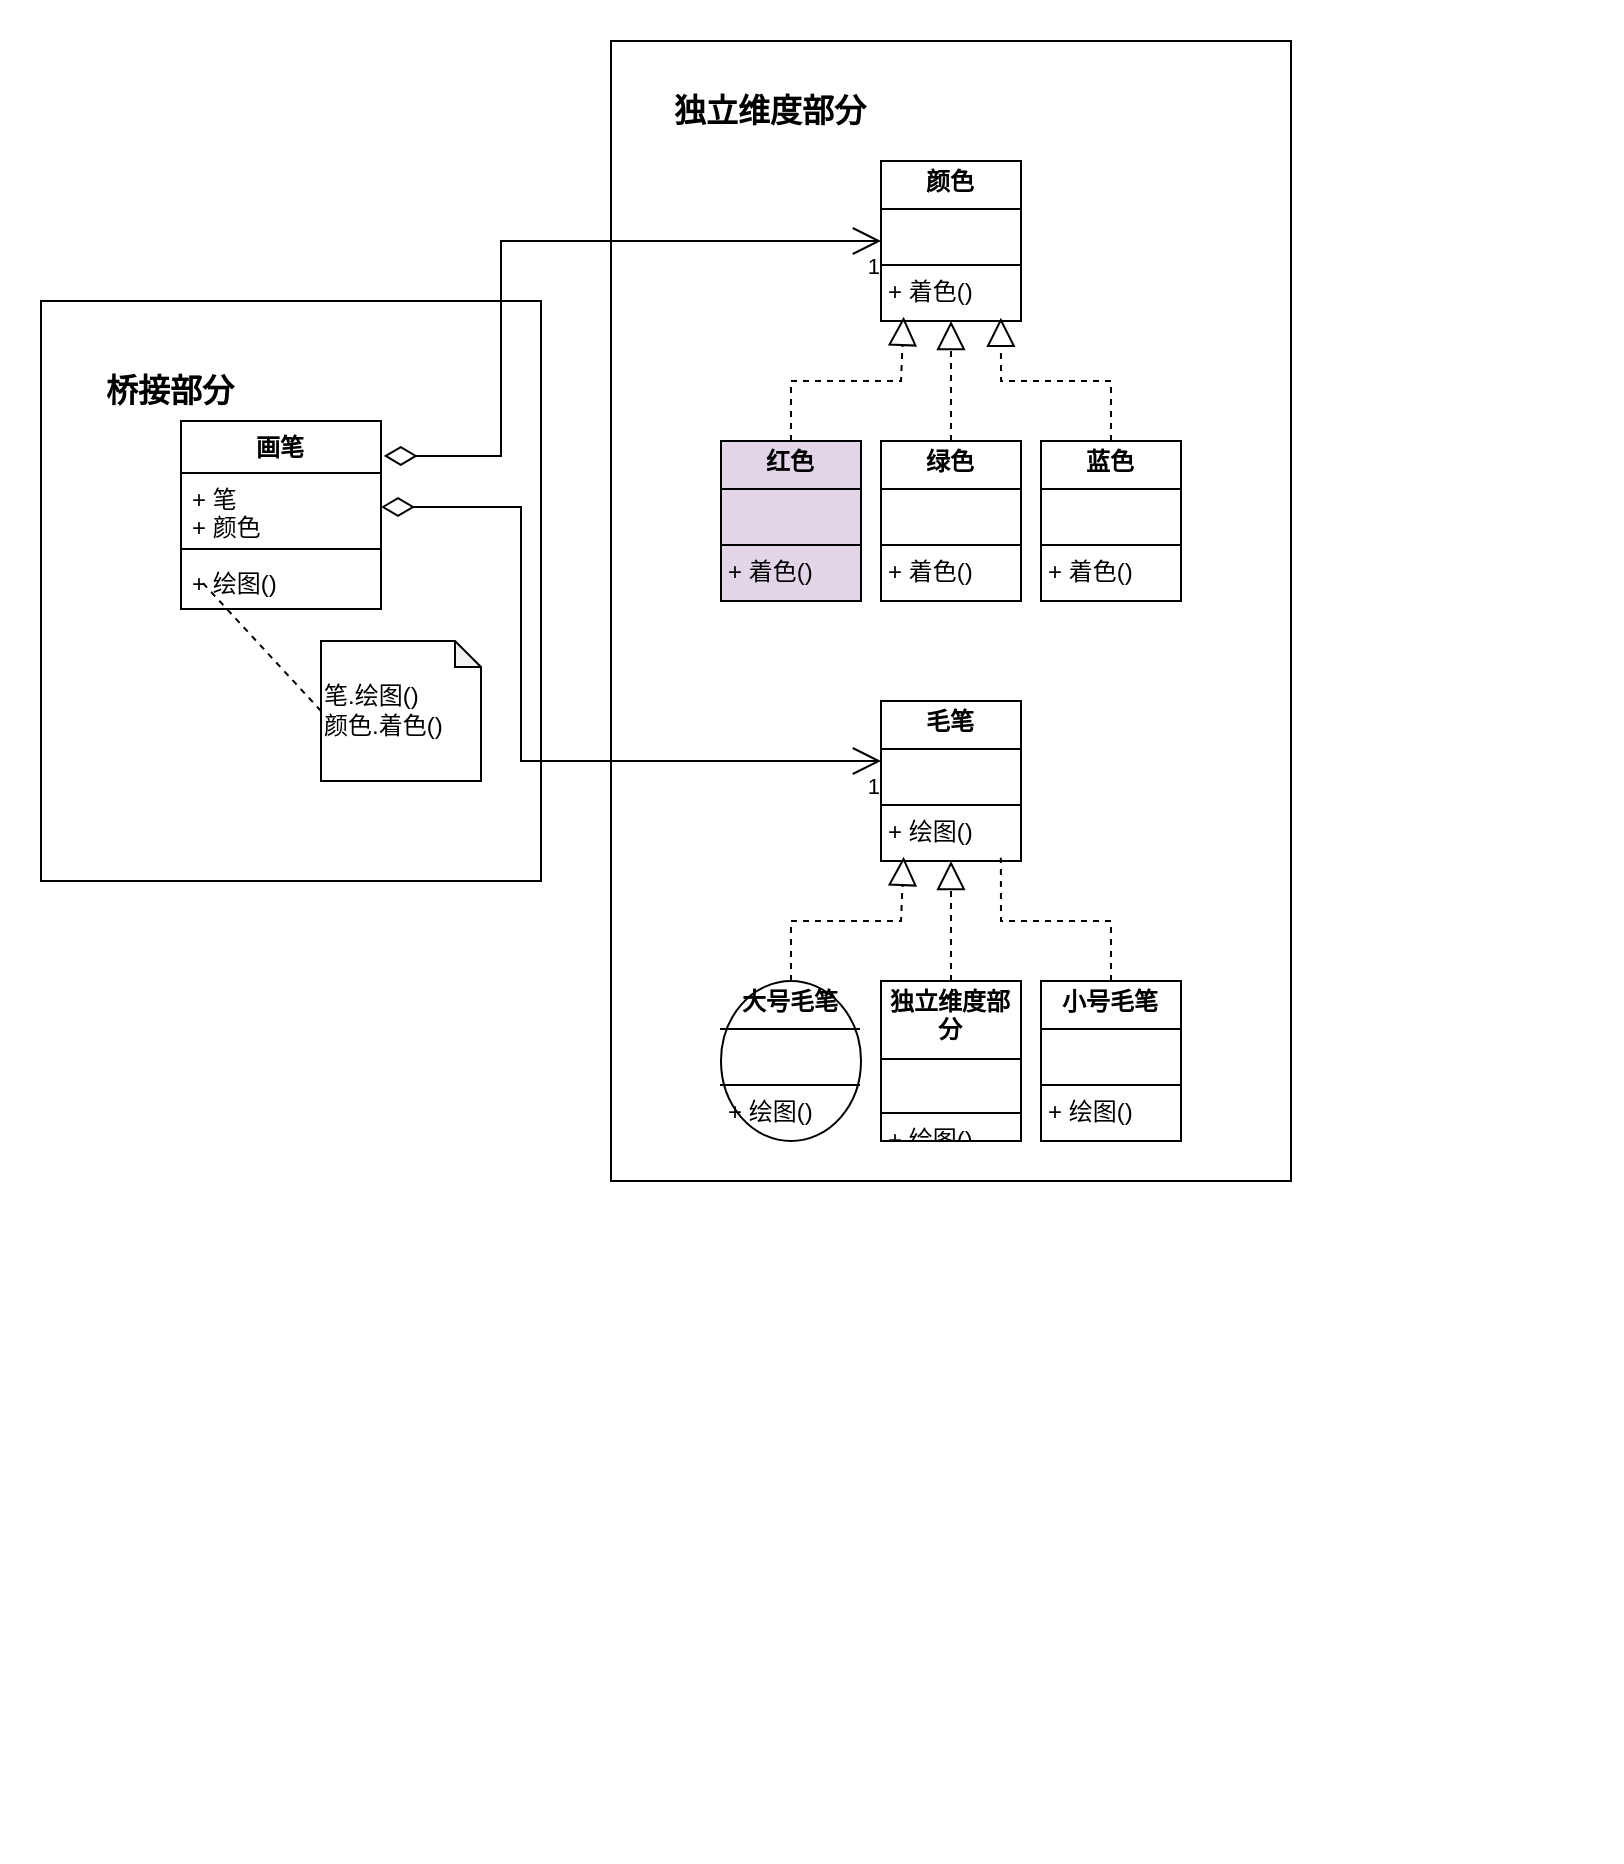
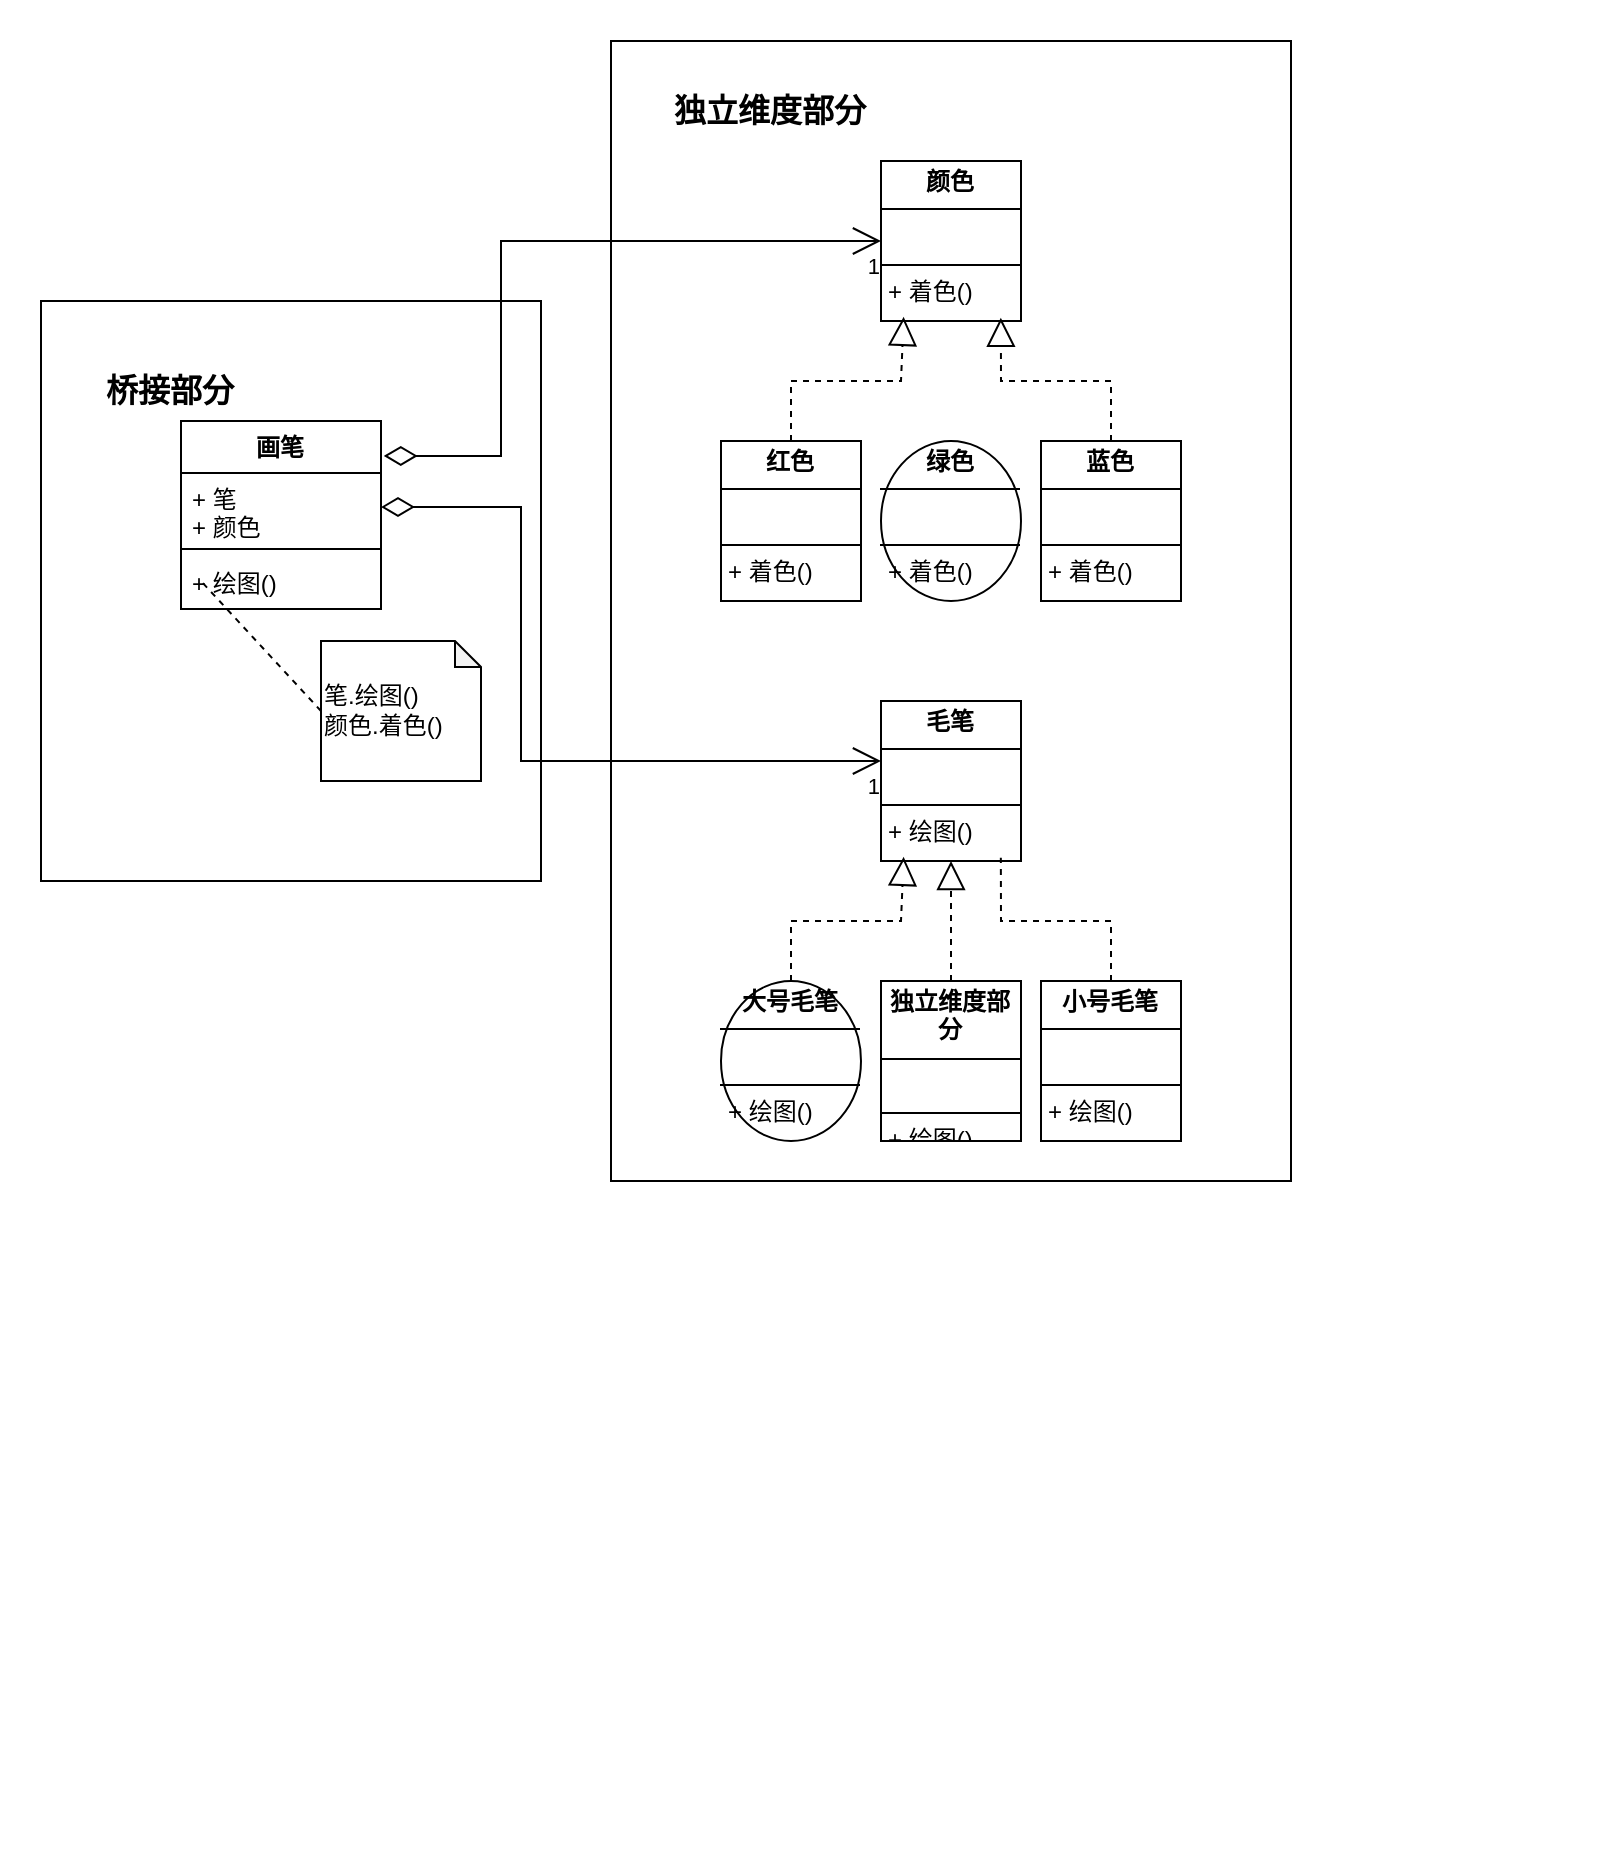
(951, 397) -> none
(791, 521) -> (791, 521)
(951, 521) -> (951, 521)
